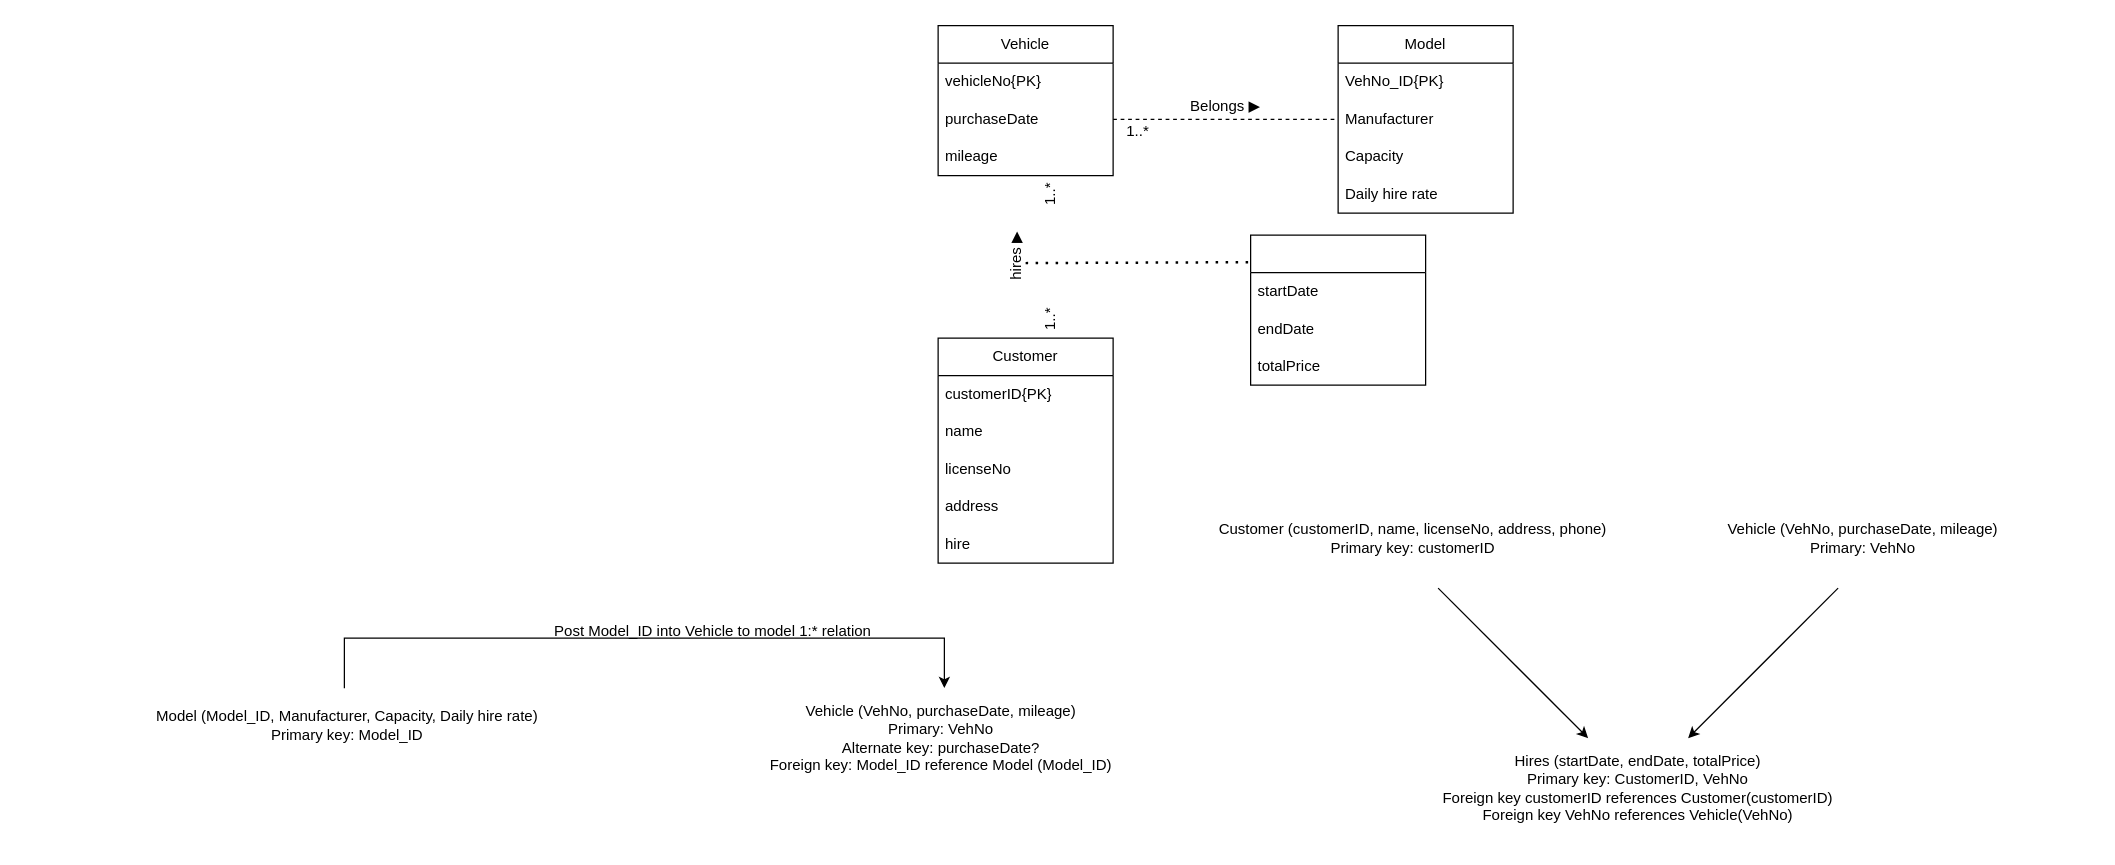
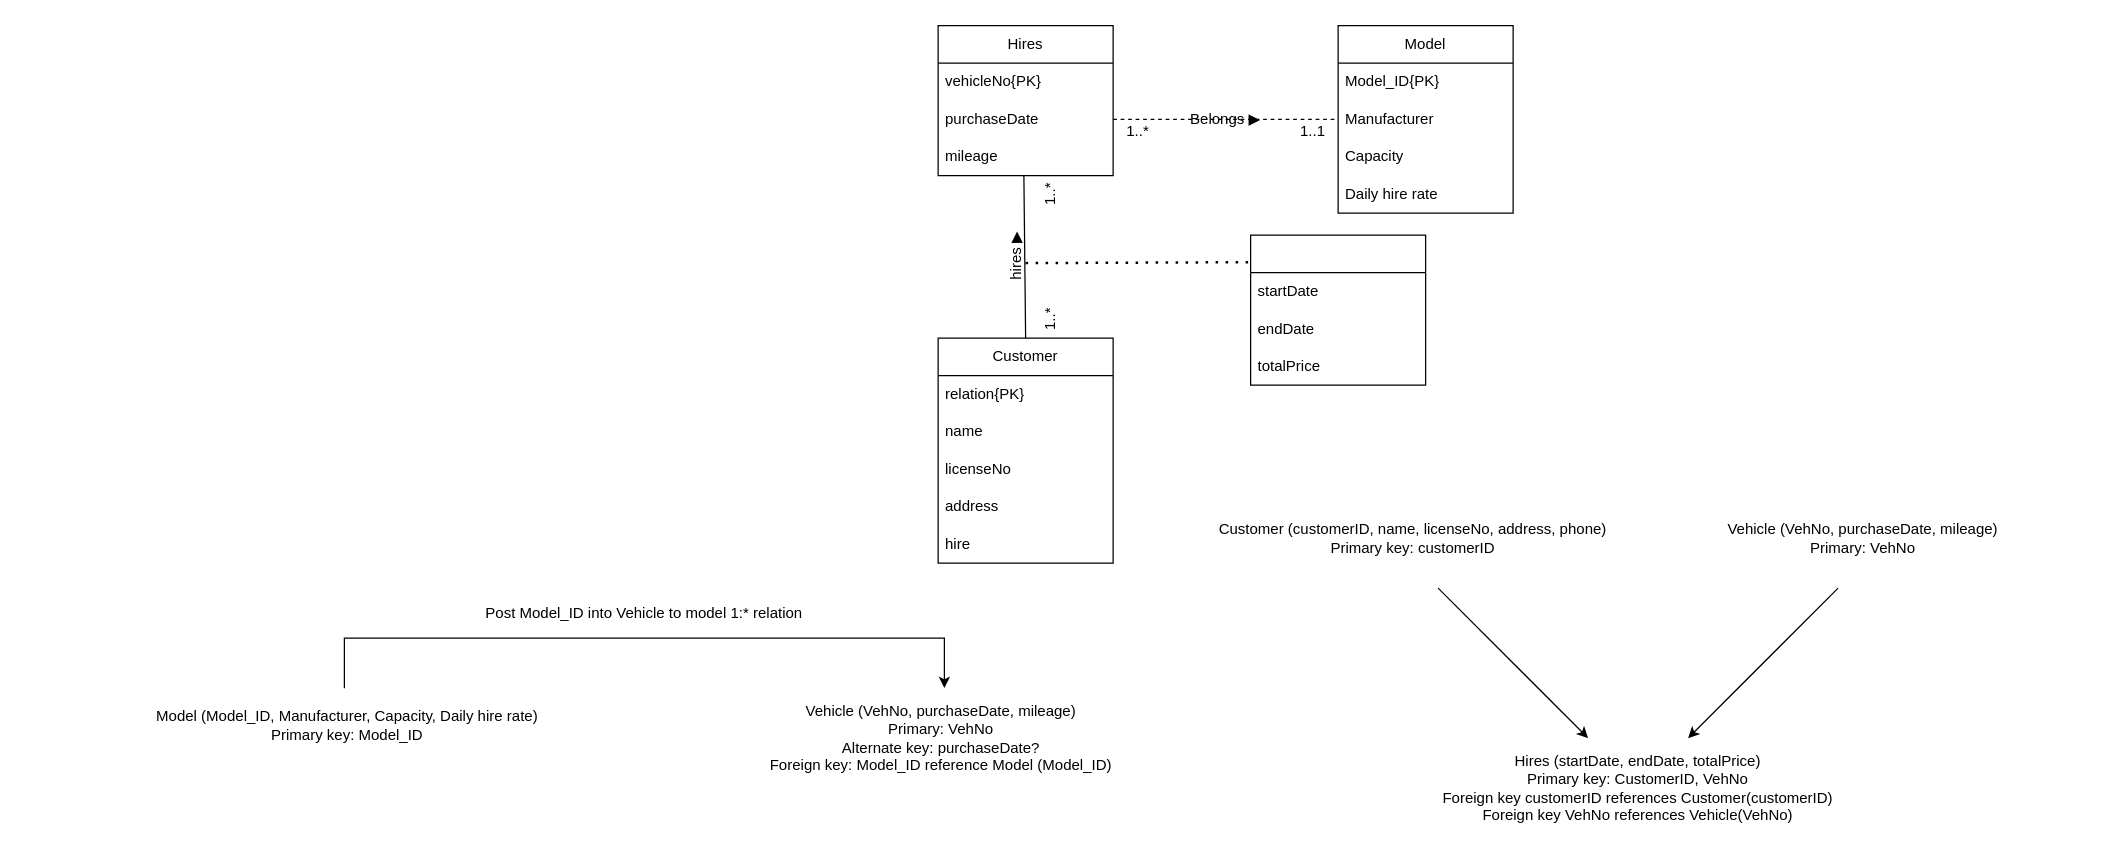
(1026, 44) -> (1026, 44)
(1396, 82) -> (1394, 82)
(1226, 107) -> (1226, 119)
none -> (1313, 132)
none -> (1025, 258)
(1004, 394) -> (992, 394)
(713, 632) -> (644, 613)
